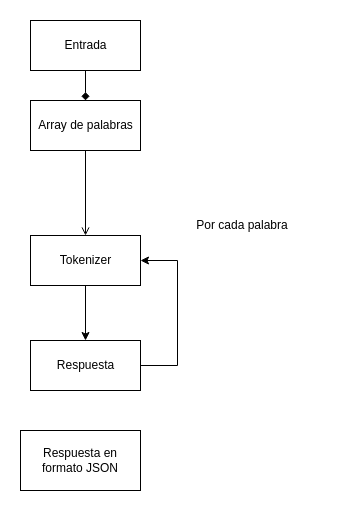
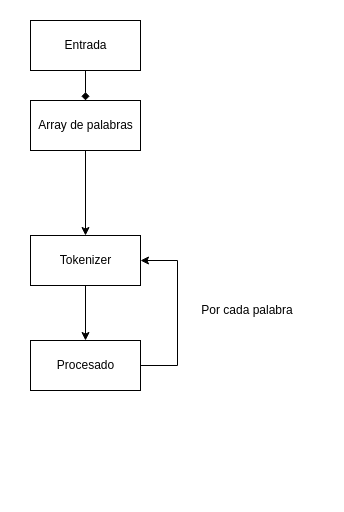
(243, 226) -> (248, 311)
(86, 228) -> (86, 227)
(86, 366) -> (86, 366)
(81, 461) -> none
